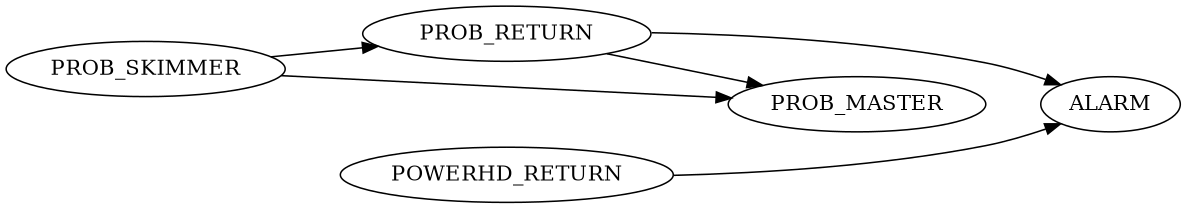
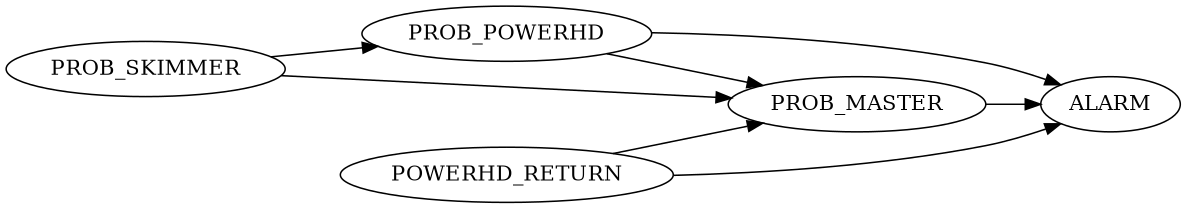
(507, 34) -> (507, 34)
none -> (1005, 104)
none -> (680, 140)
